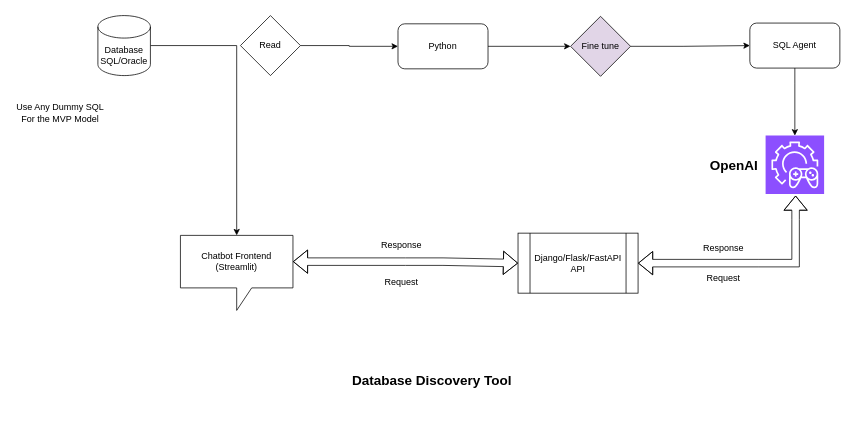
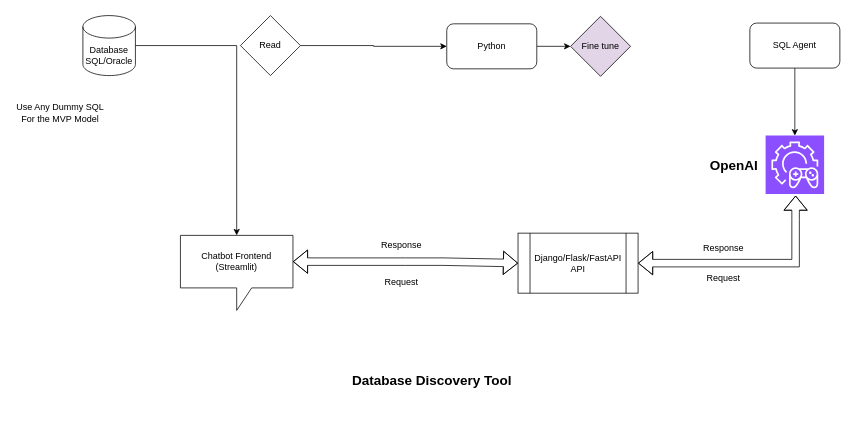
(124, 45) -> (109, 45)
(443, 46) -> (492, 46)
(664, 46) -> none
